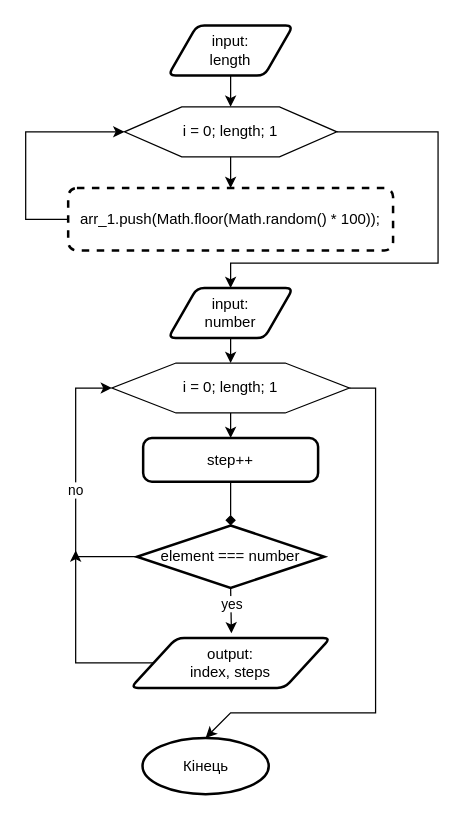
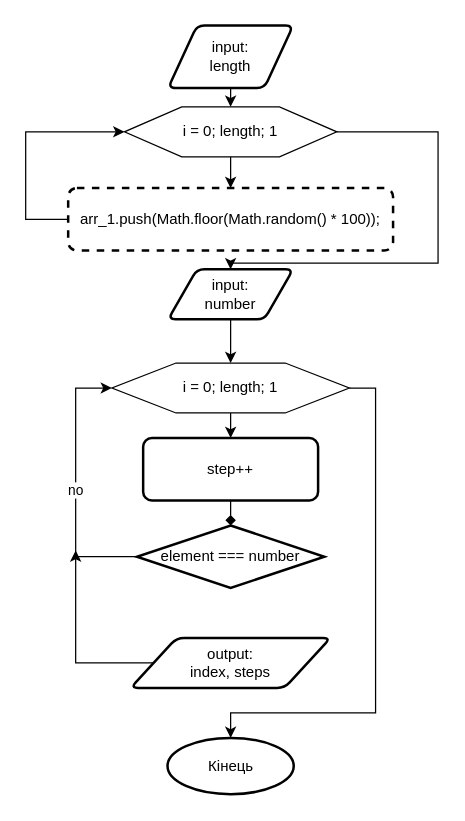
(231, 51) -> (231, 57)
(231, 313) -> (231, 294)
(231, 460) -> (231, 469)
(231, 606) -> none
(206, 766) -> (231, 766)
